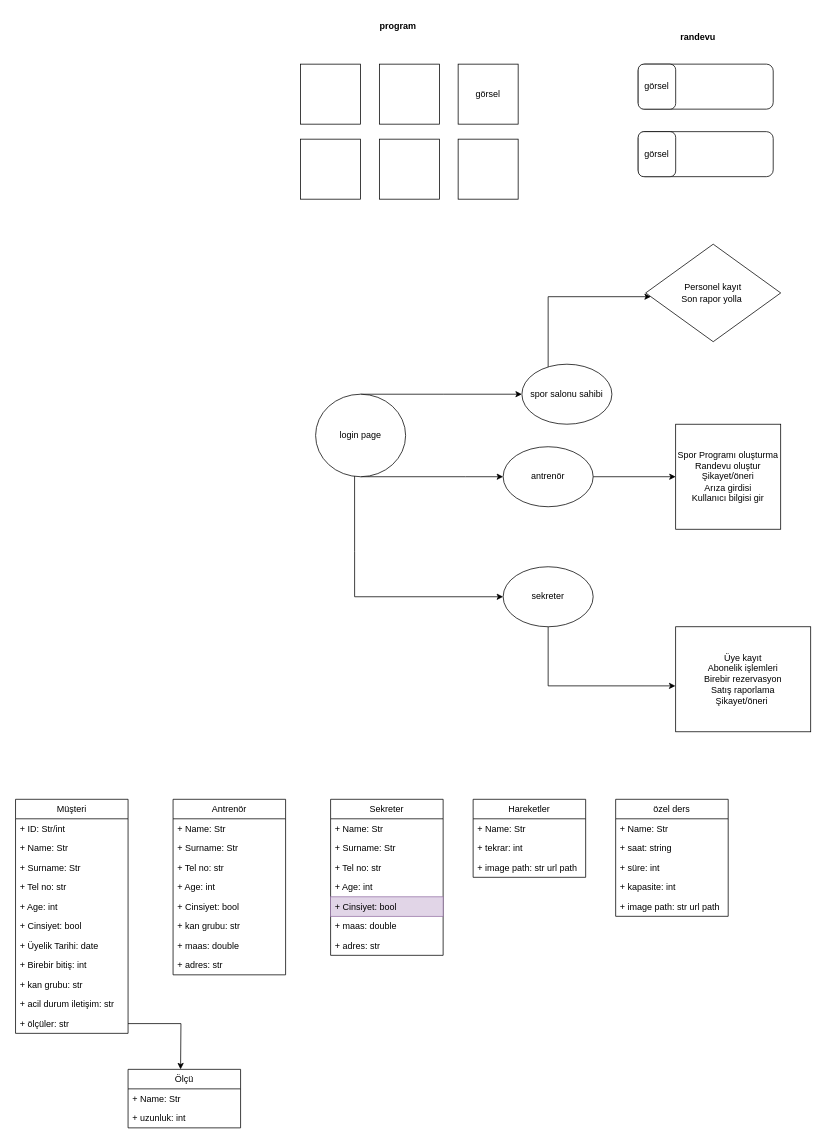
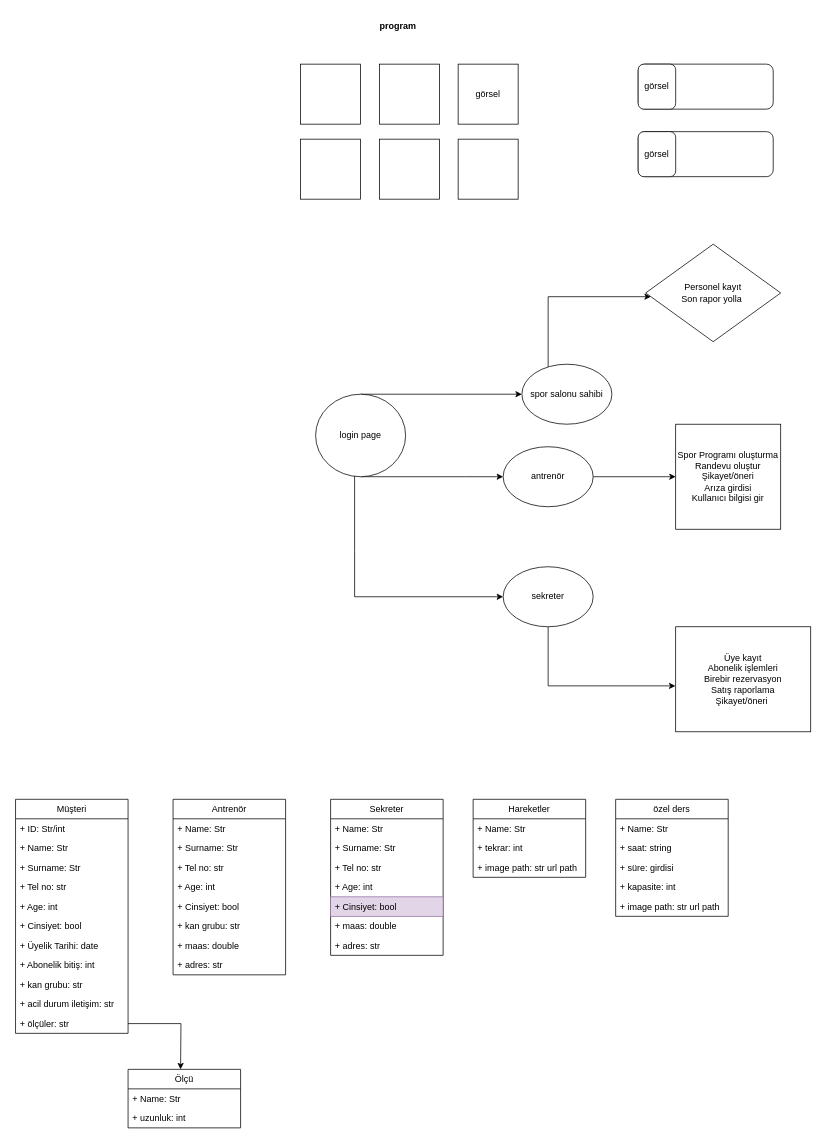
(698, 36) -> none
(643, 868) -> (650, 868)
(59, 965) -> (62, 965)
